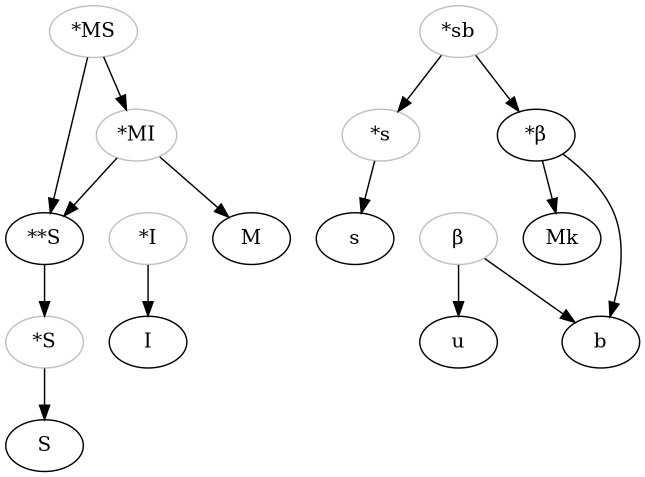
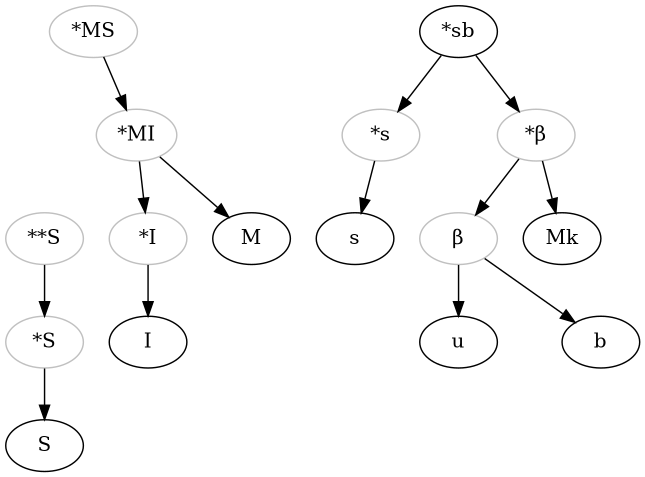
(459, 32) -> (459, 32)
(71, 128) -> none
(536, 135) -> (536, 135)
(95, 182) -> (142, 180)
(616, 219) -> (502, 181)
(45, 239) -> (45, 239)
